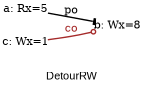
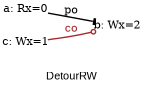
(26, 9) -> (26, 9)
(118, 26) -> (118, 26)
